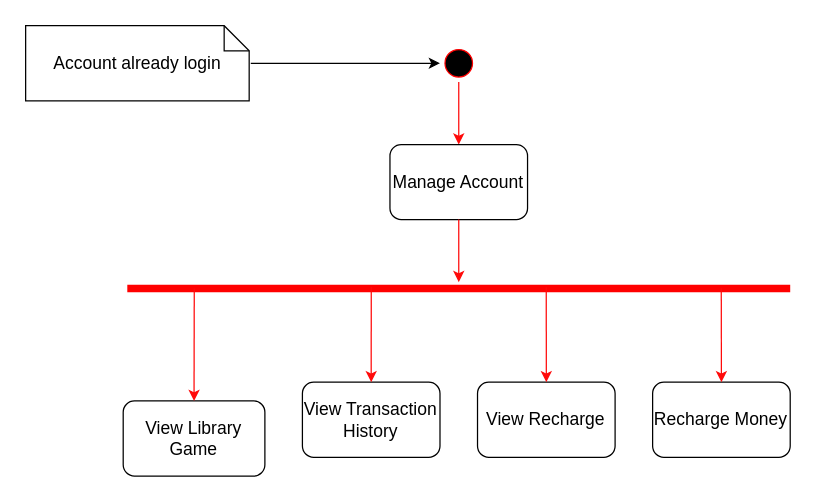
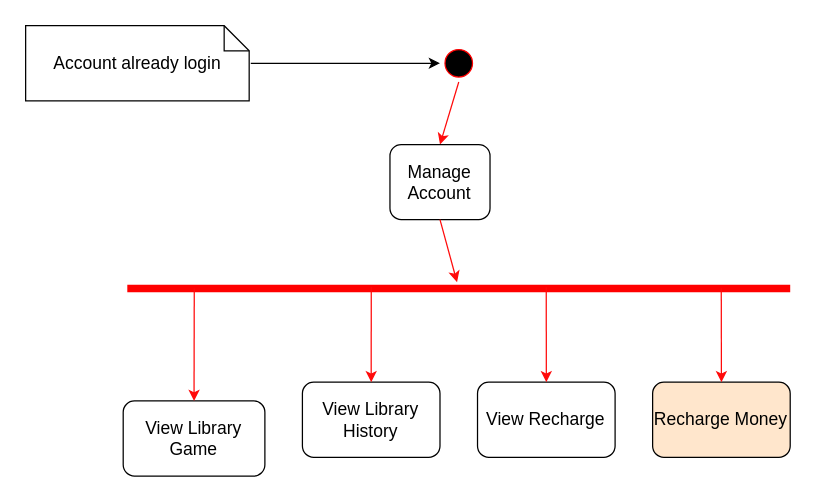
(458, 182) -> (440, 182)
(371, 419) -> (371, 419)
(721, 419) -> (721, 419)
